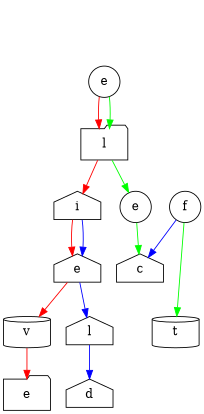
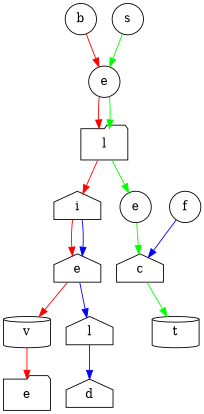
none -> (81, 19)
none -> (128, 19)
(181, 265) -> (155, 296)
